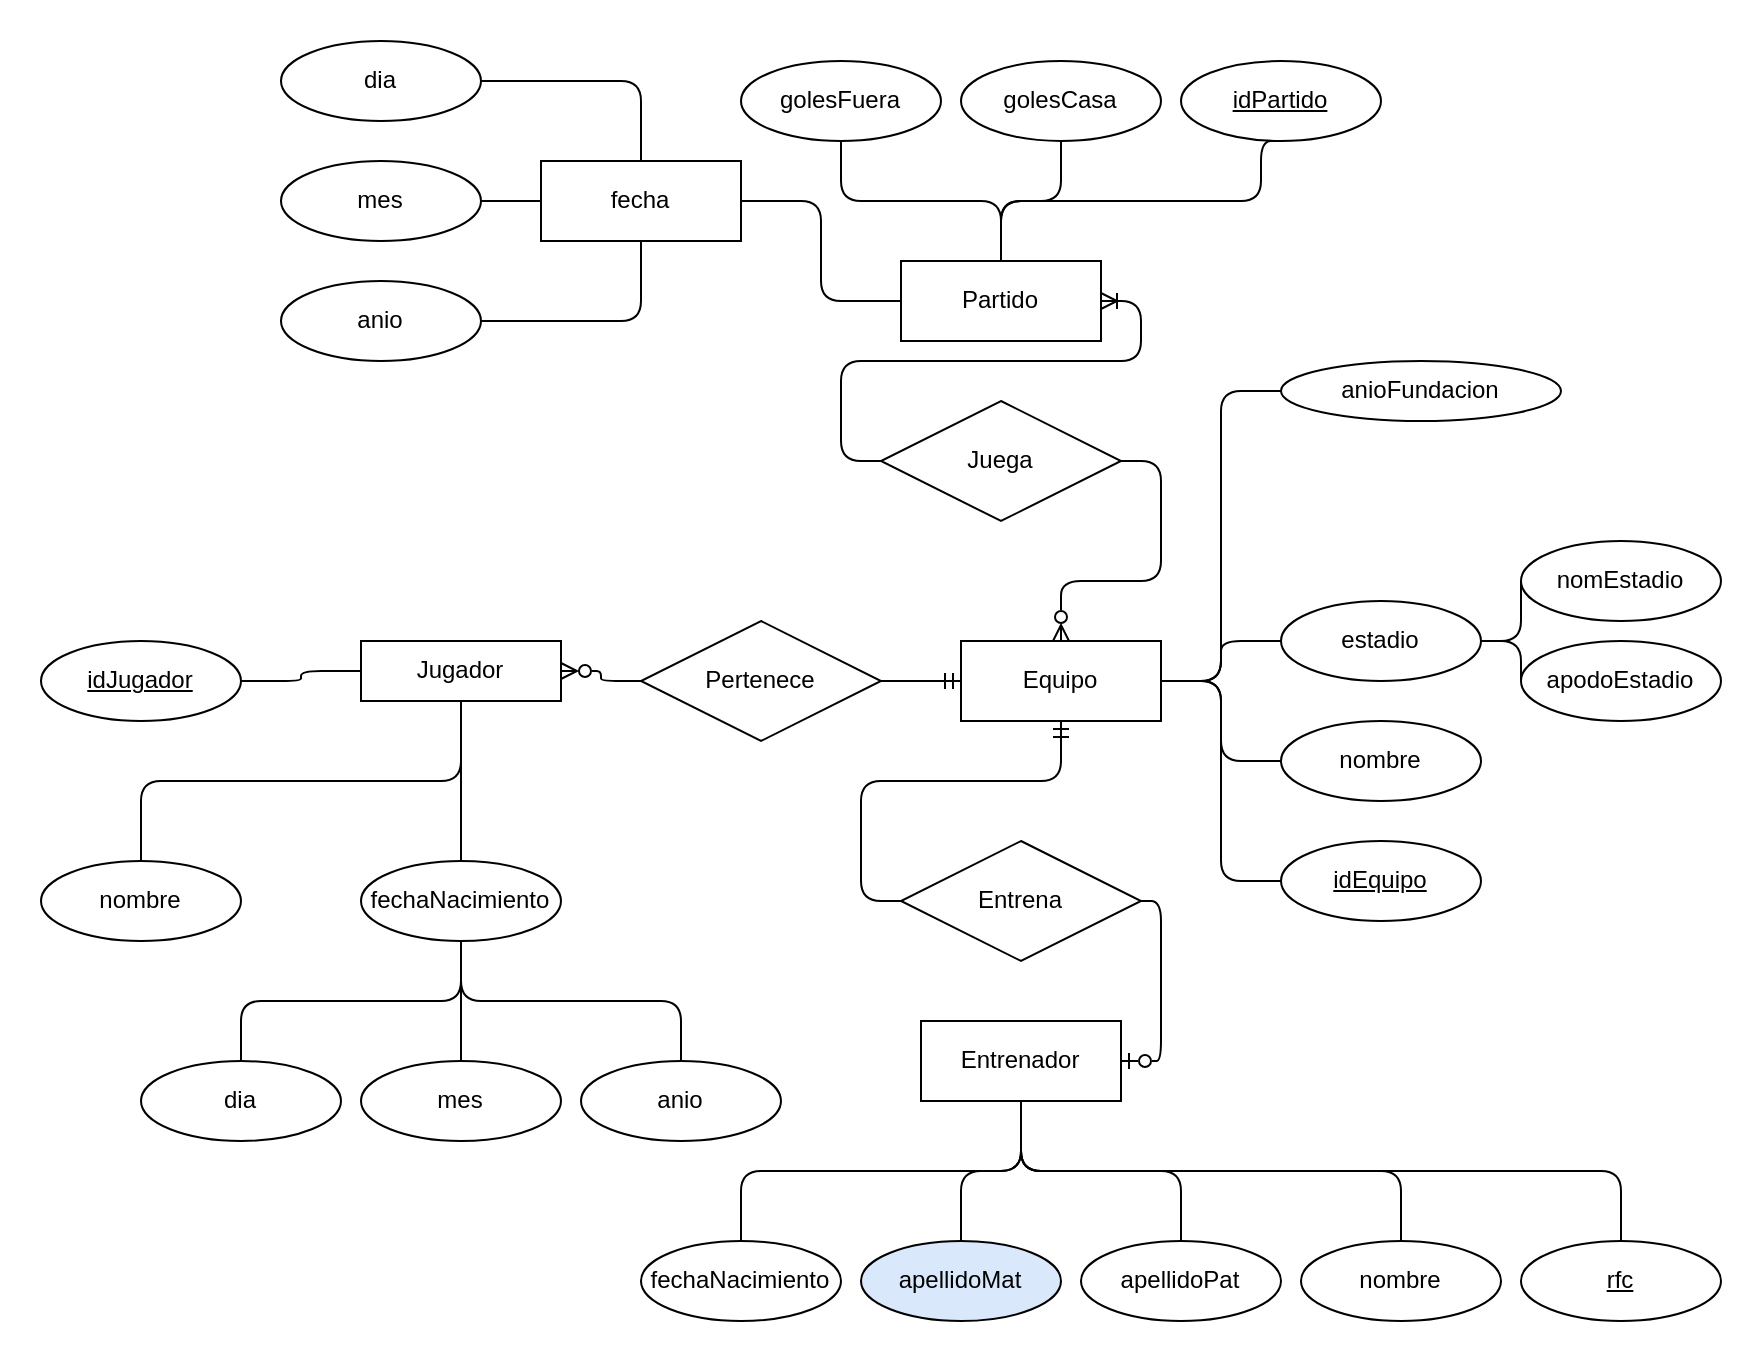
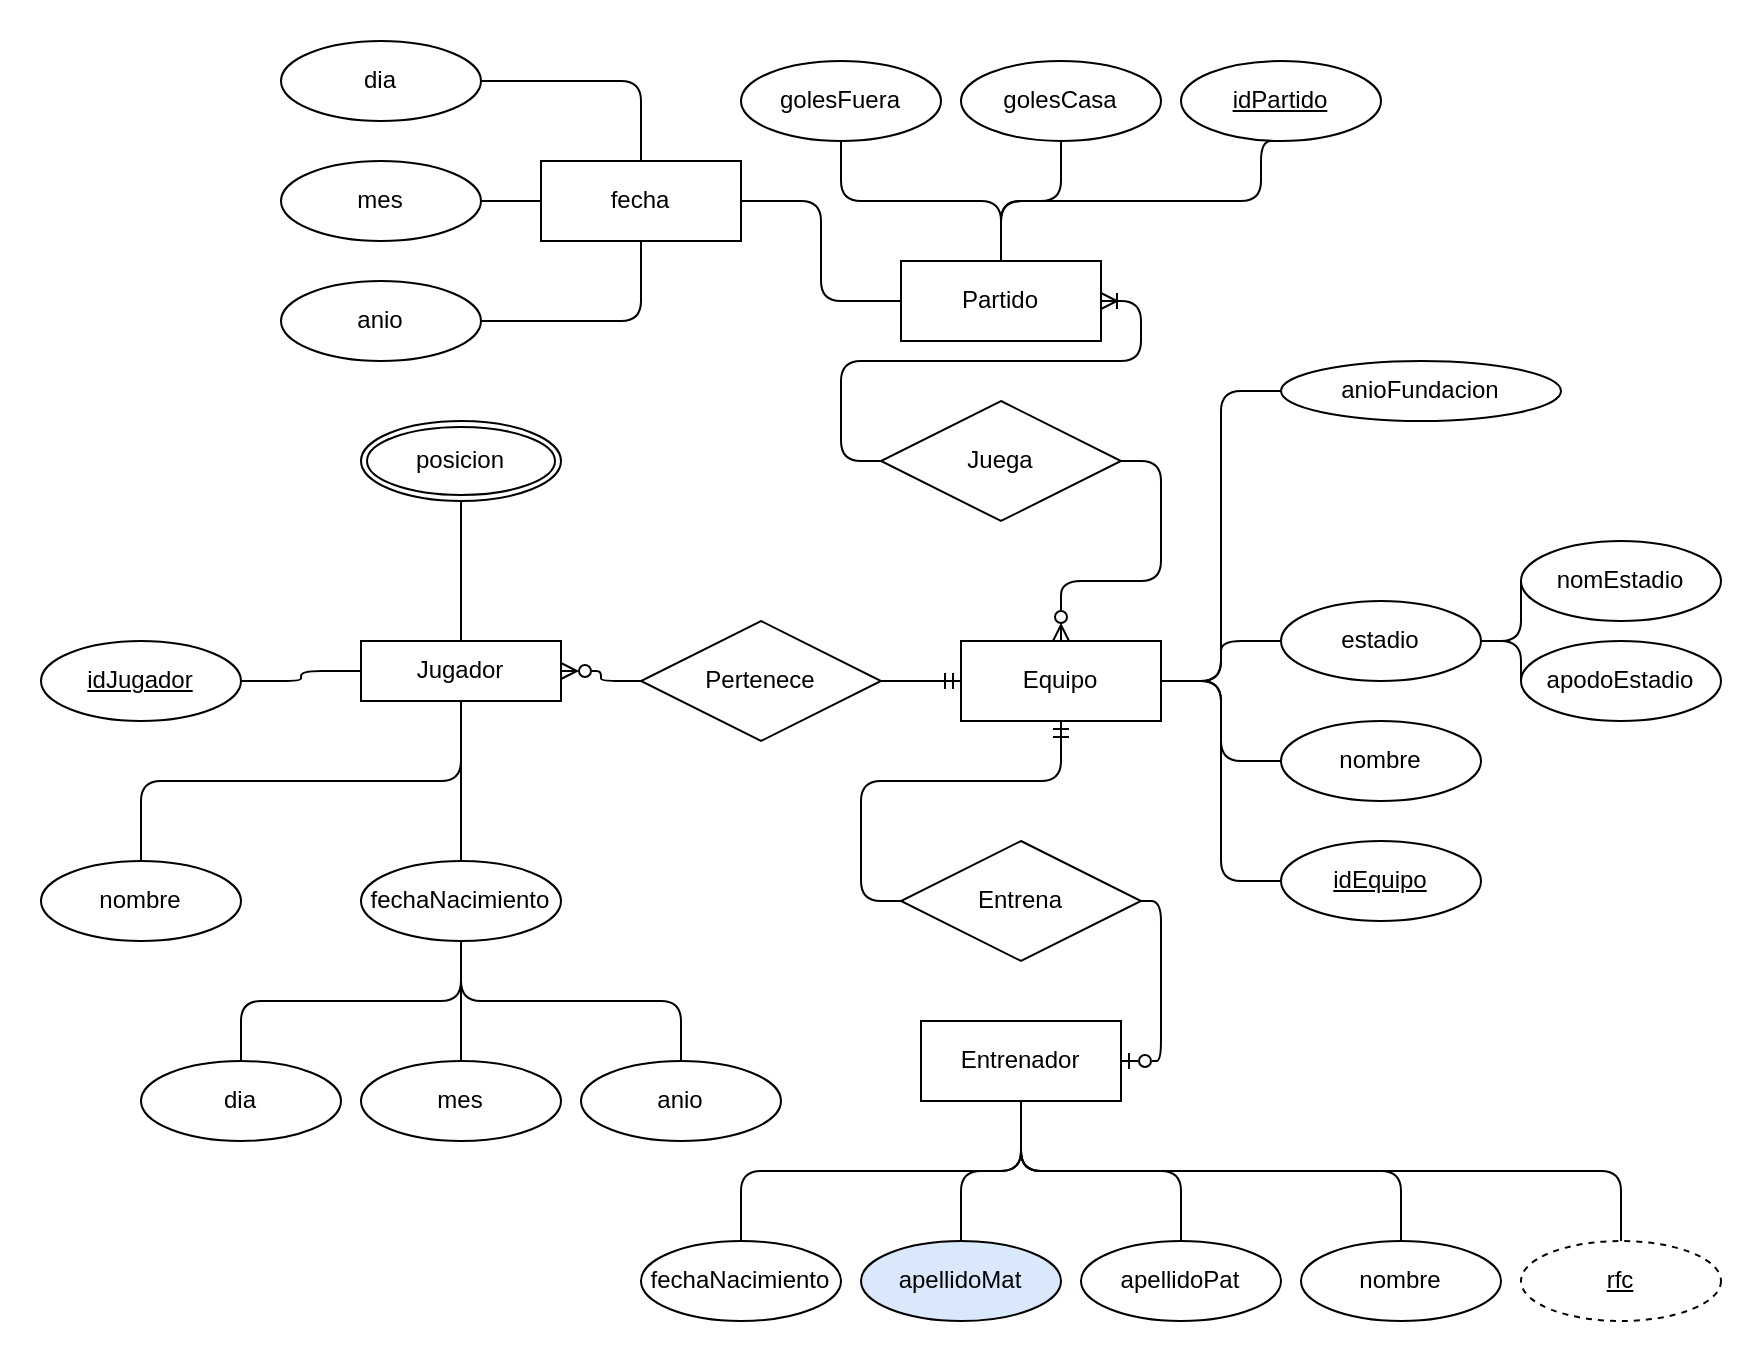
none -> (461, 461)
none -> (461, 571)
(1621, 1281) -> (1621, 1281)
